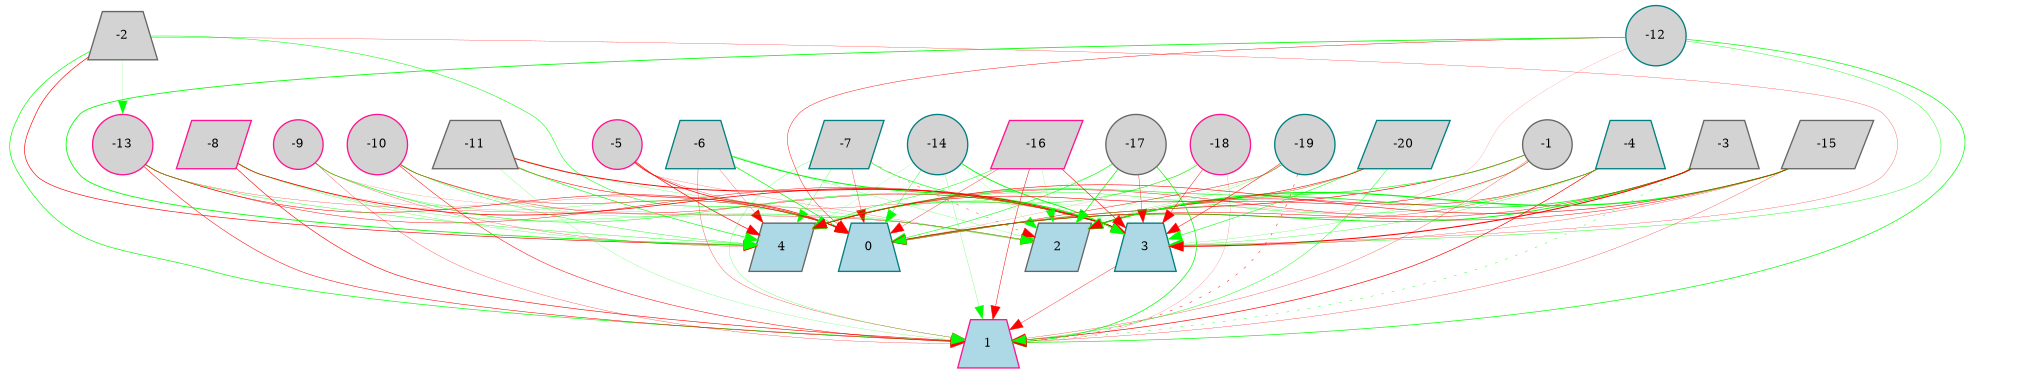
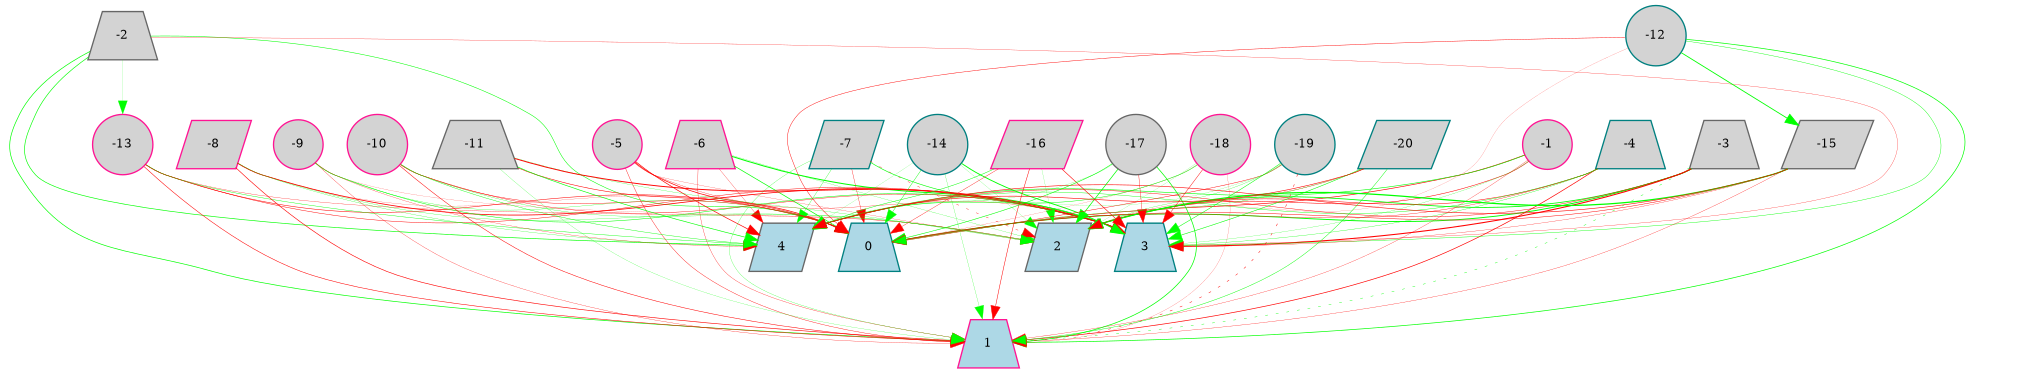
(482, 68) -> (1718, 76)
(700, 145) -> (700, 145)
(1547, 145) -> (1547, 145)
(1230, 196) -> (1230, 196)
(143, 207) -> (336, 227)
(1068, 295) -> (732, 292)
